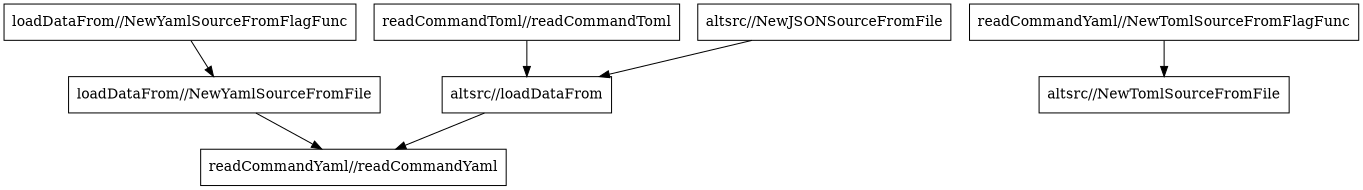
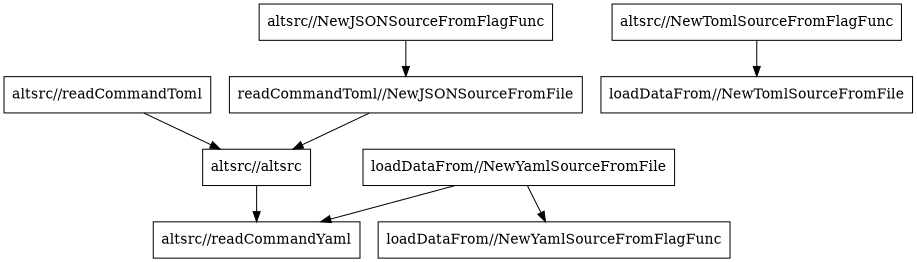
none -> (406, 22)
(527, 22) -> (107, 95)
(824, 22) -> (406, 95)
(1164, 22) -> (757, 22)
(200, 54) -> (534, 199)
(527, 95) -> (257, 167)
(1164, 95) -> (757, 95)
(353, 167) -> (257, 240)
